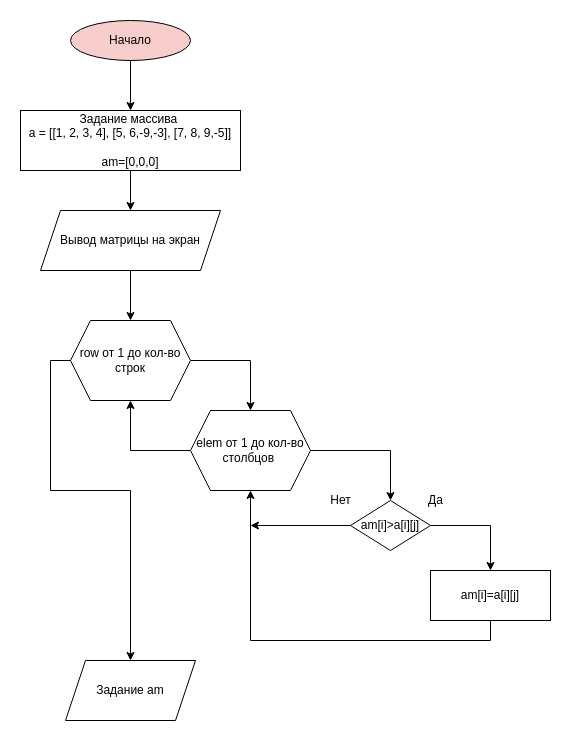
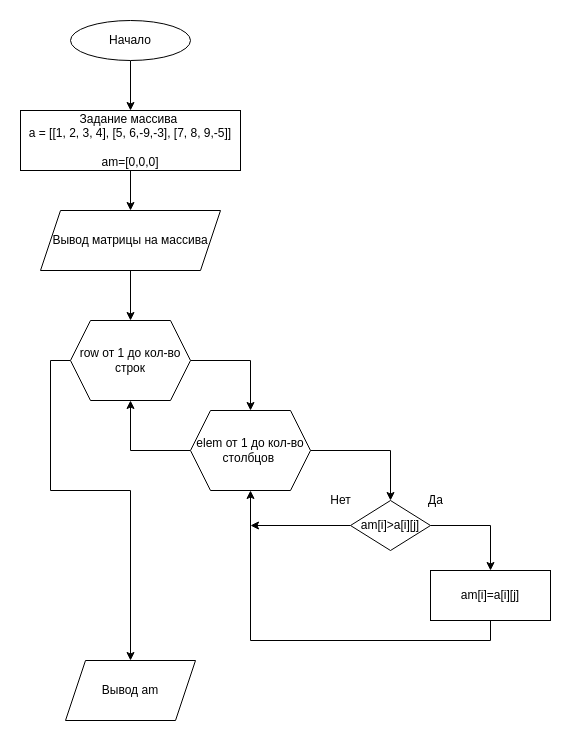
(131, 41) -> (131, 41)
(131, 241) -> (131, 241)
(131, 691) -> (131, 691)
